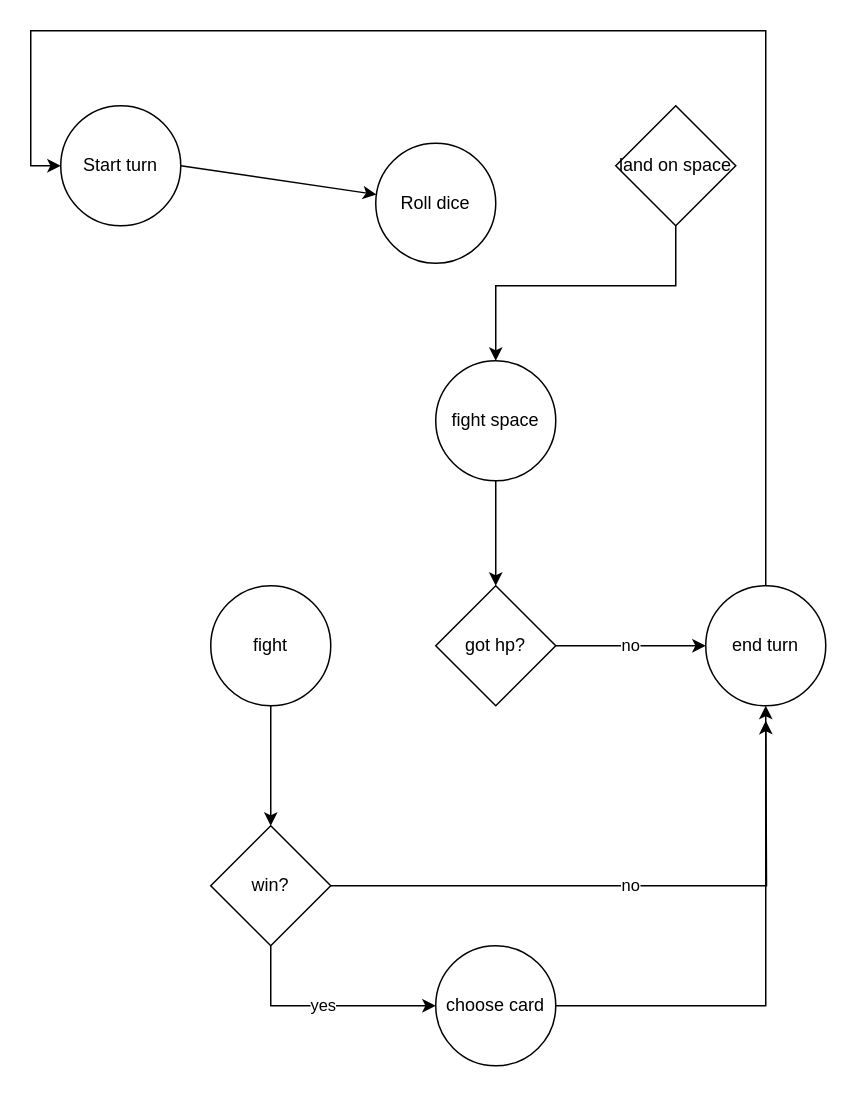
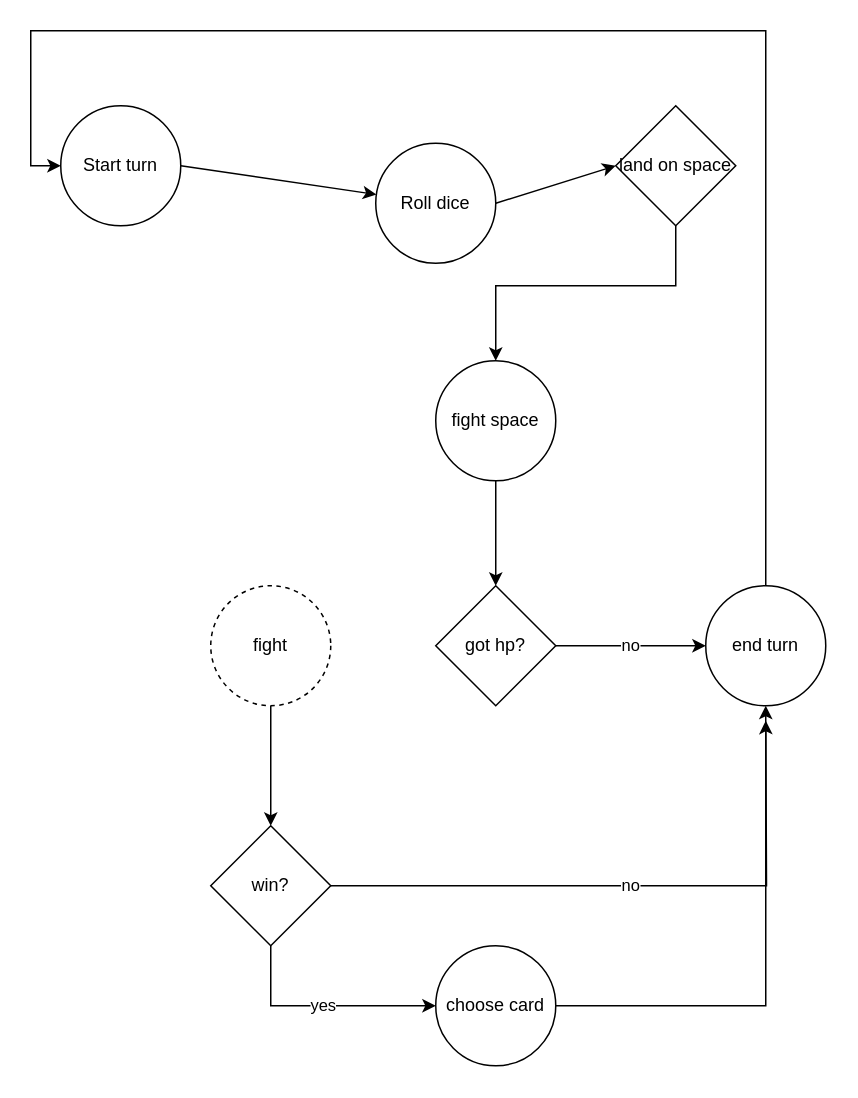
none -> (551, 186)
(271, 646) -> (271, 646)
